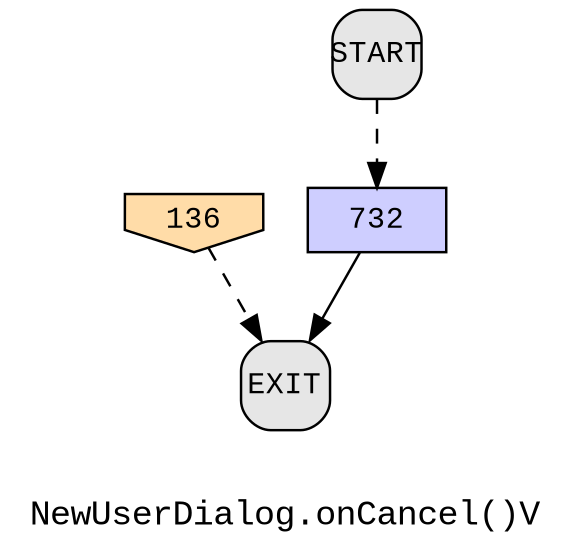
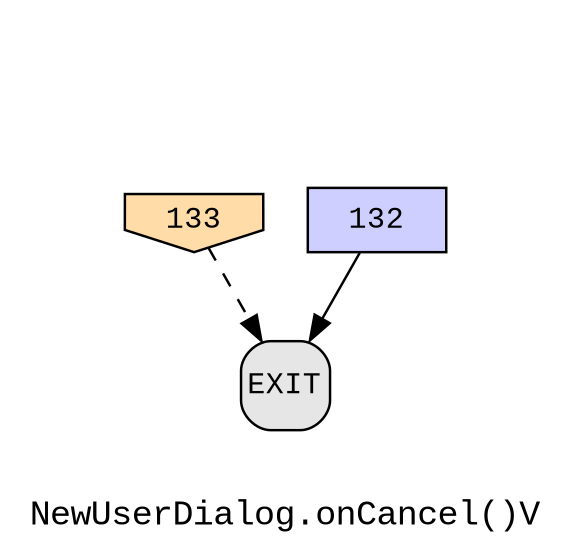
(377, 54) -> none
(194, 220) -> (194, 220)
(377, 220) -> (377, 220)
